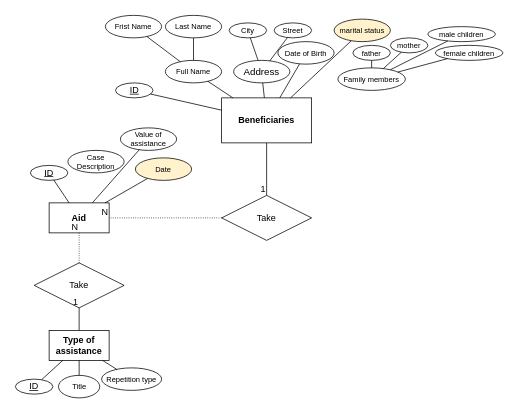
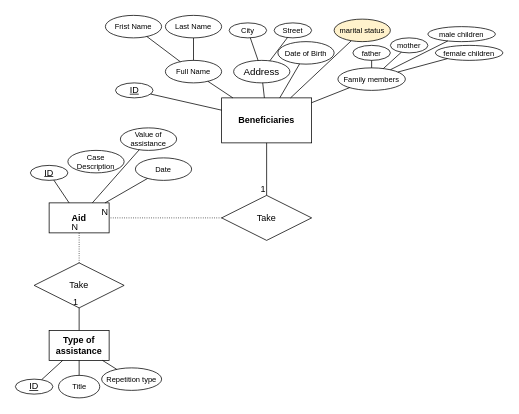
none -> (331, 95)
(164, 169) -> (164, 169)
